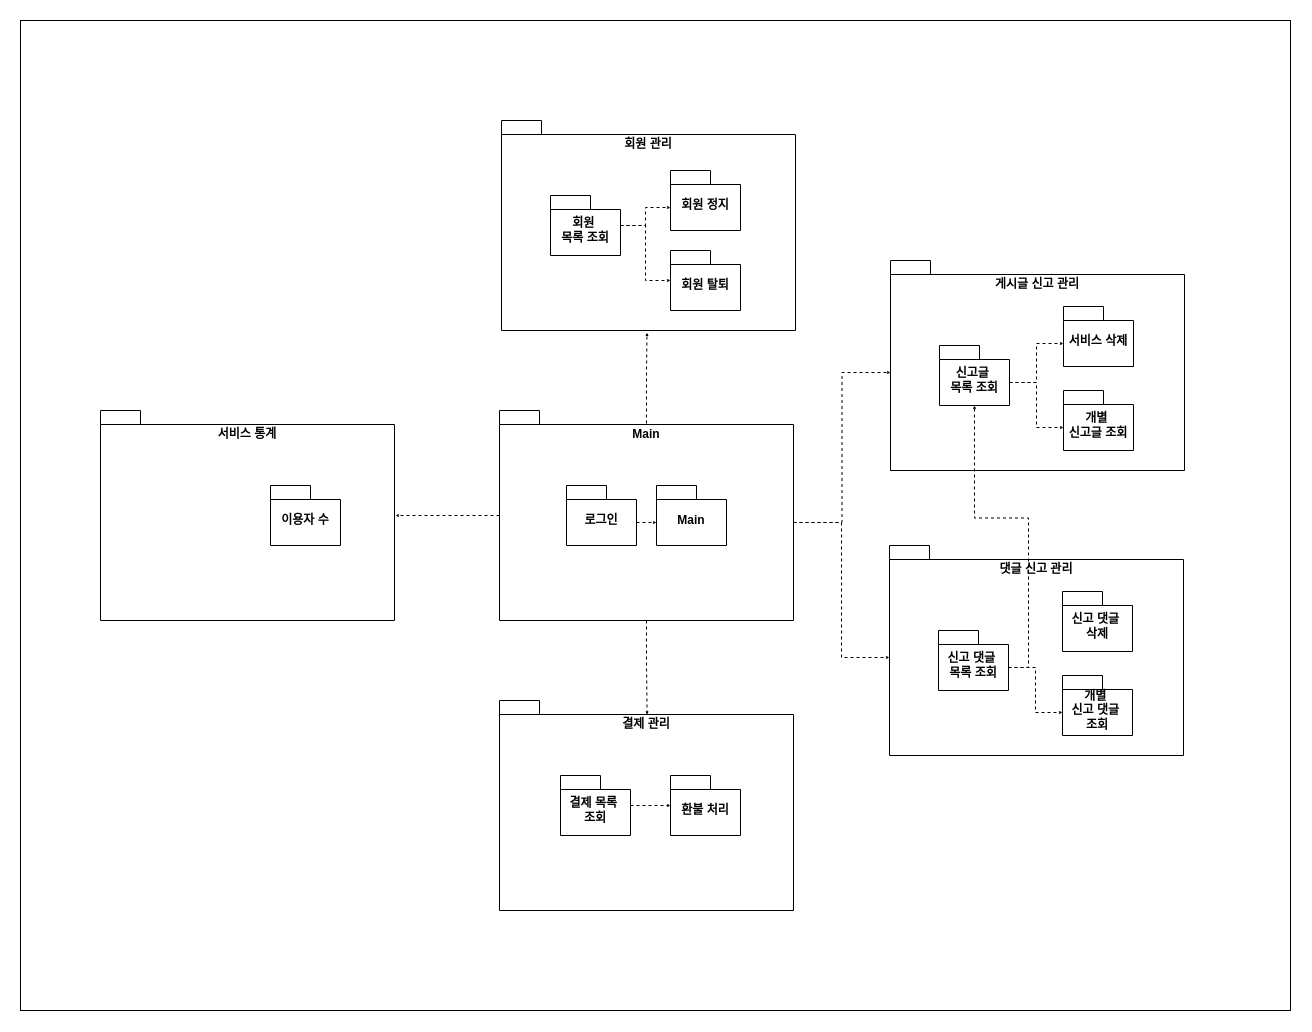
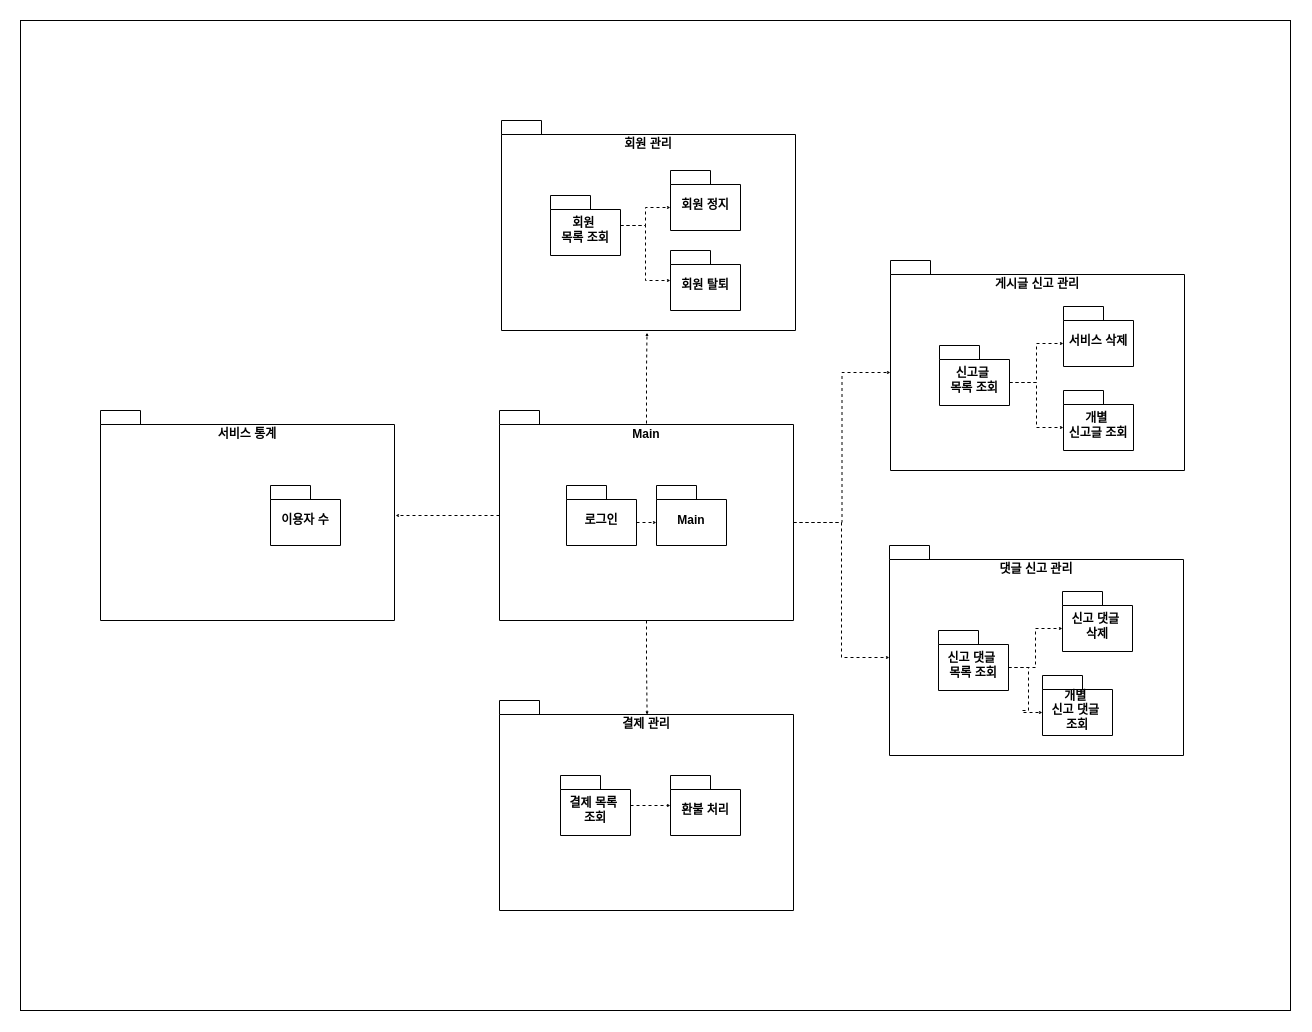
(975, 513) -> (1036, 635)
(1098, 706) -> (1078, 706)
